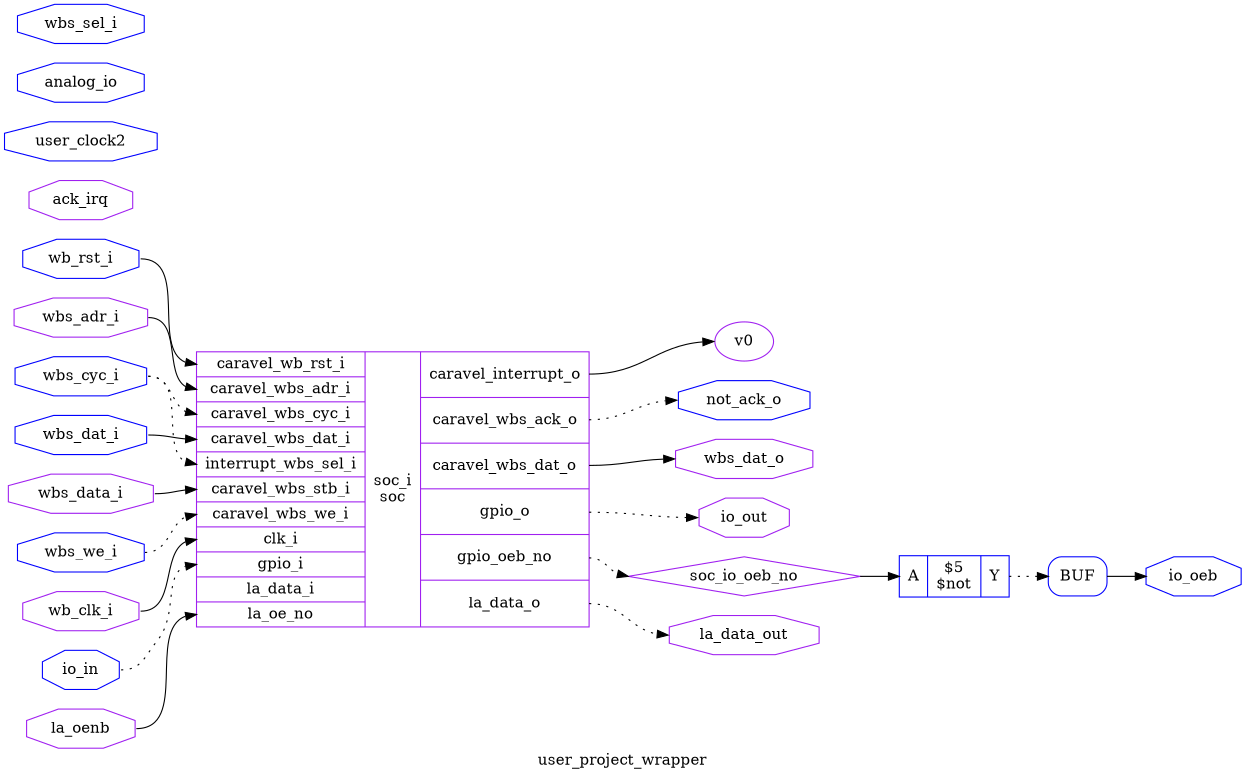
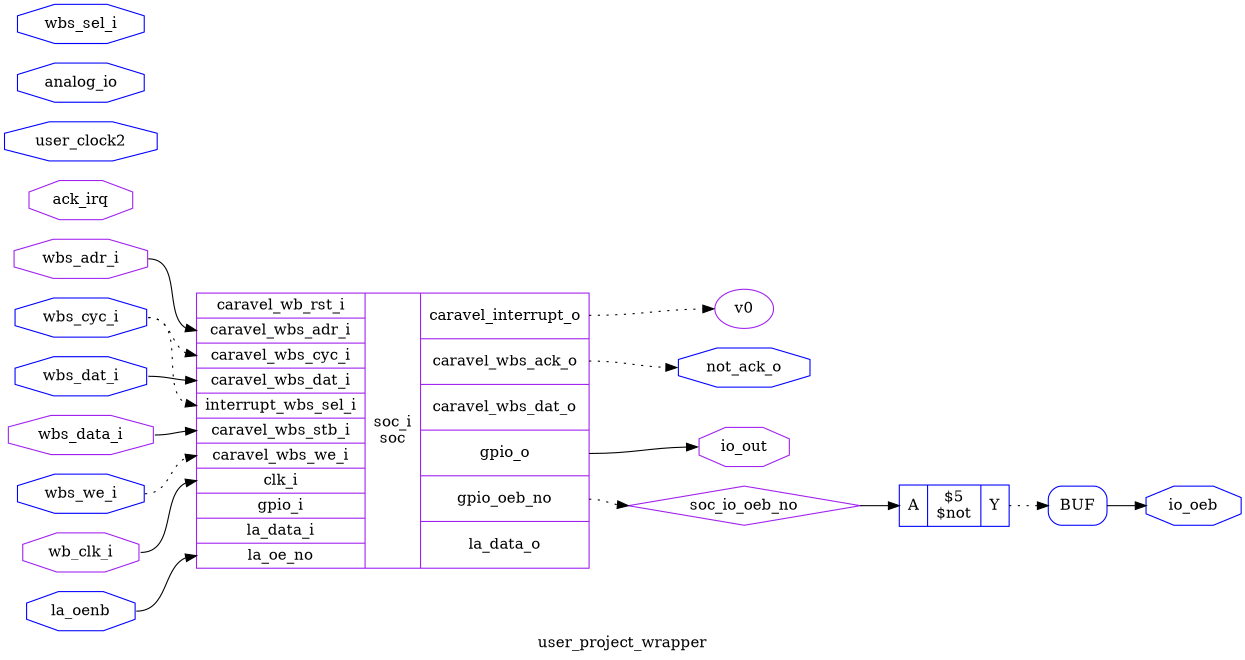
(81, 259) -> none
(646, 360) -> (646, 313)
(744, 459) -> none
(638, 514) -> (638, 451)
(744, 635) -> none
(81, 670) -> none
(81, 729) -> (81, 611)
